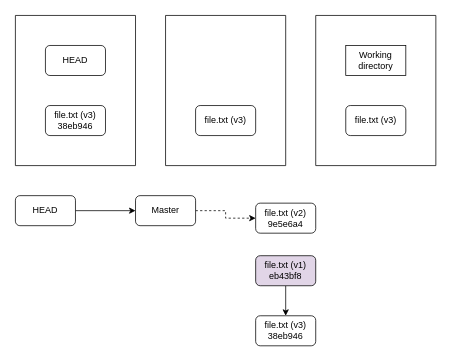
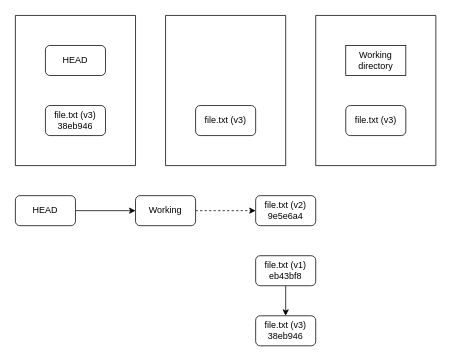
(165, 210) -> (165, 210)
(285, 218) -> (285, 210)
(285, 270) -> (285, 270)
